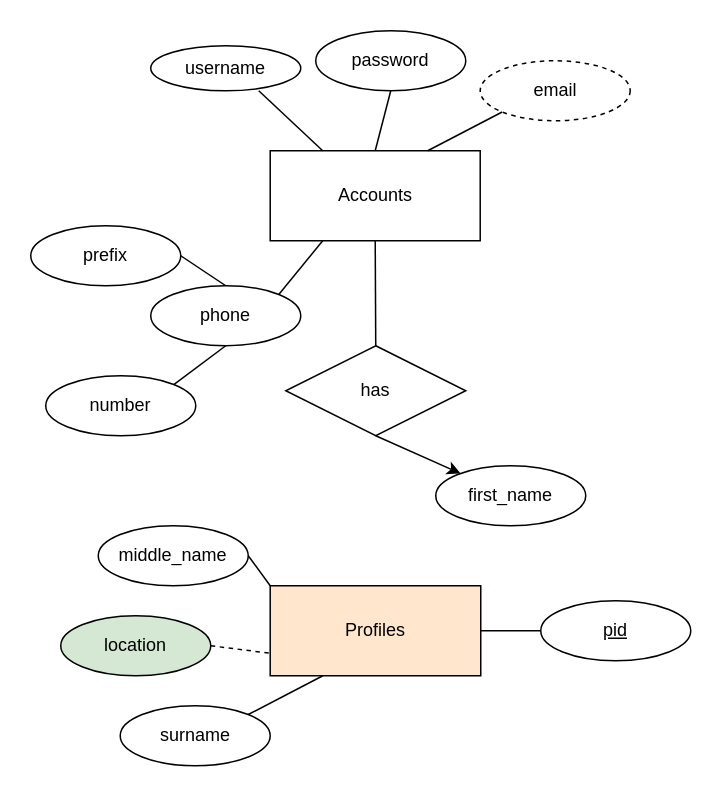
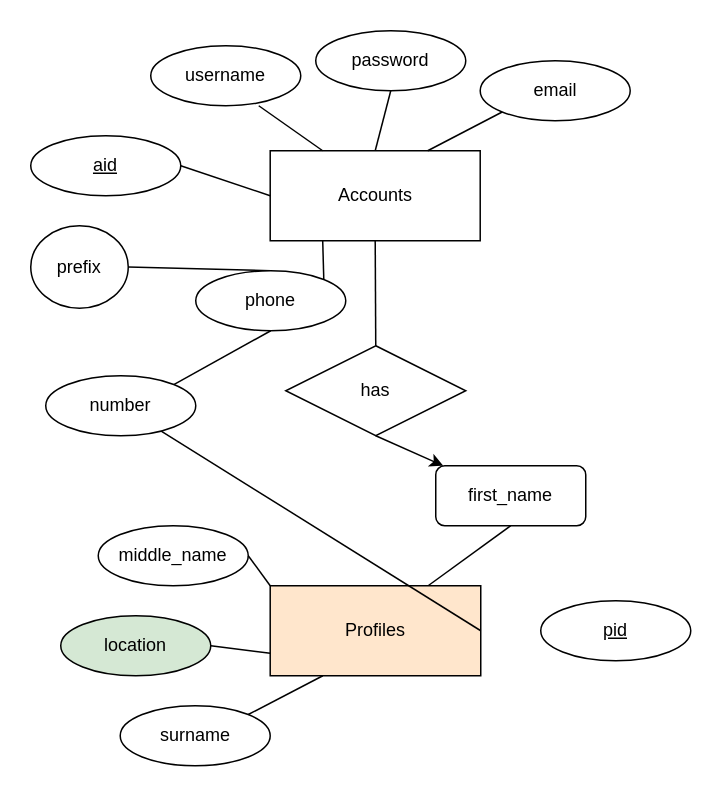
(226, 68) -> (226, 76)
(555, 91) -> (555, 91)
none -> (106, 166)
none -> (225, 181)
(106, 256) -> (80, 267)
(226, 316) -> (271, 301)
(511, 496) -> (511, 496)
none -> (469, 556)
(511, 631) -> (321, 531)
(239, 649) -> (239, 649)
